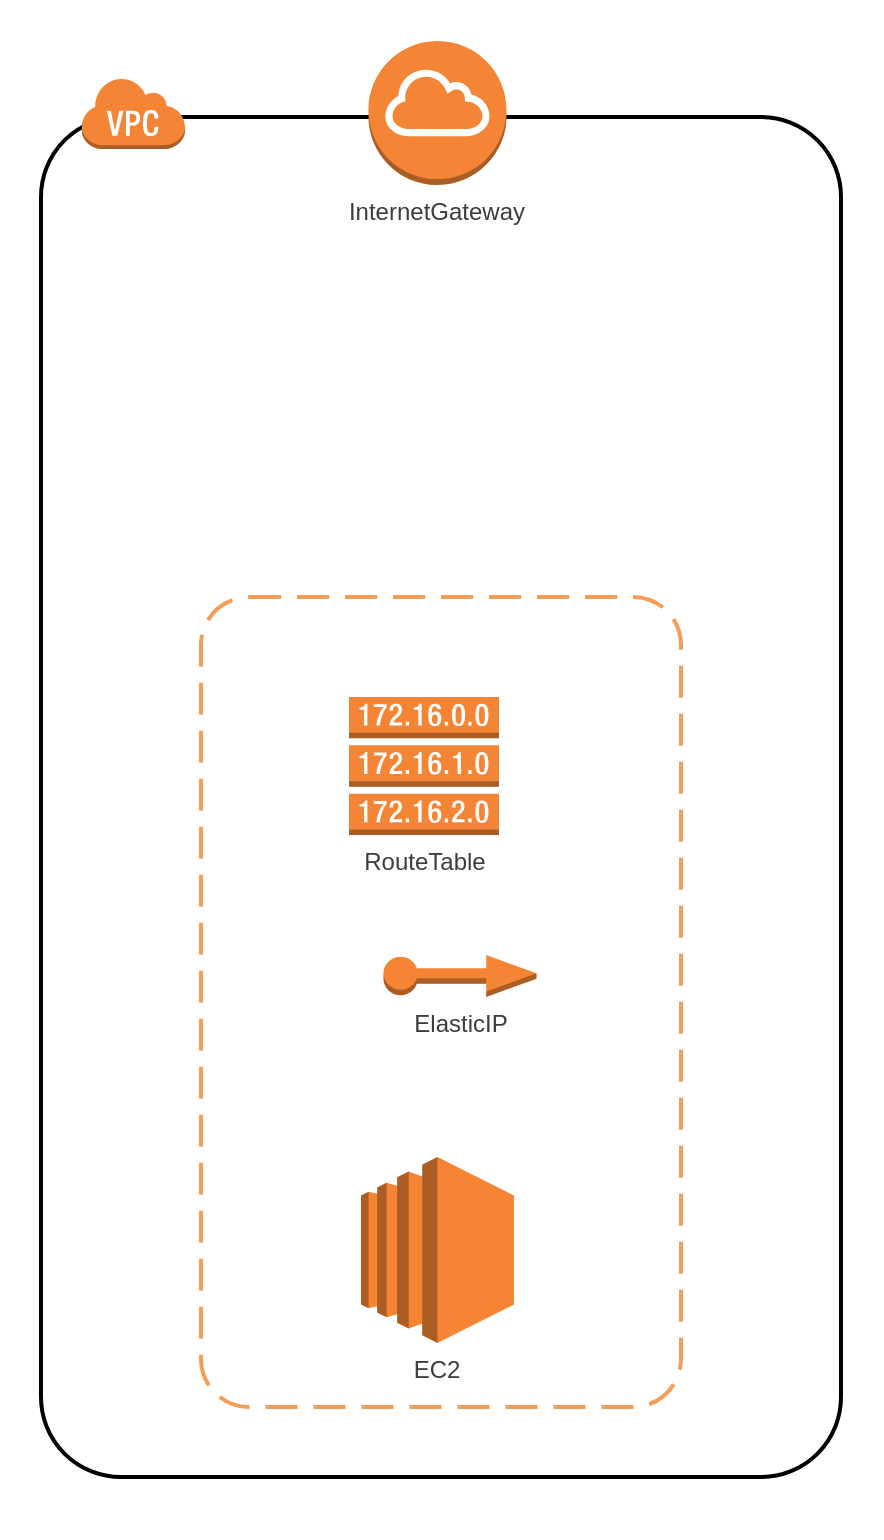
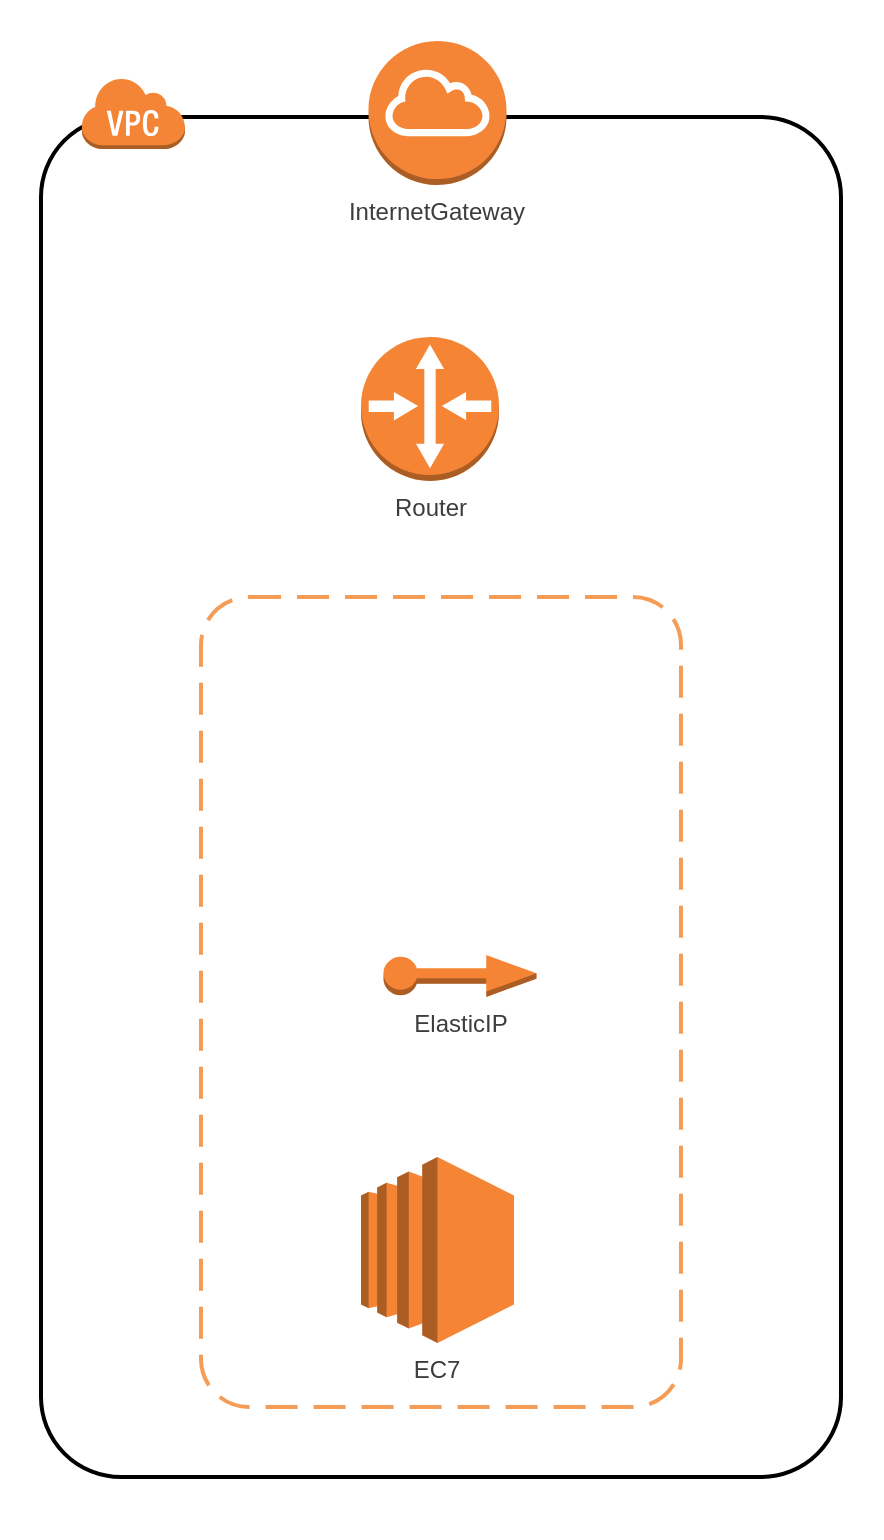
none -> (430, 409)
(424, 766) -> none
(438, 1371) -> (438, 1371)
